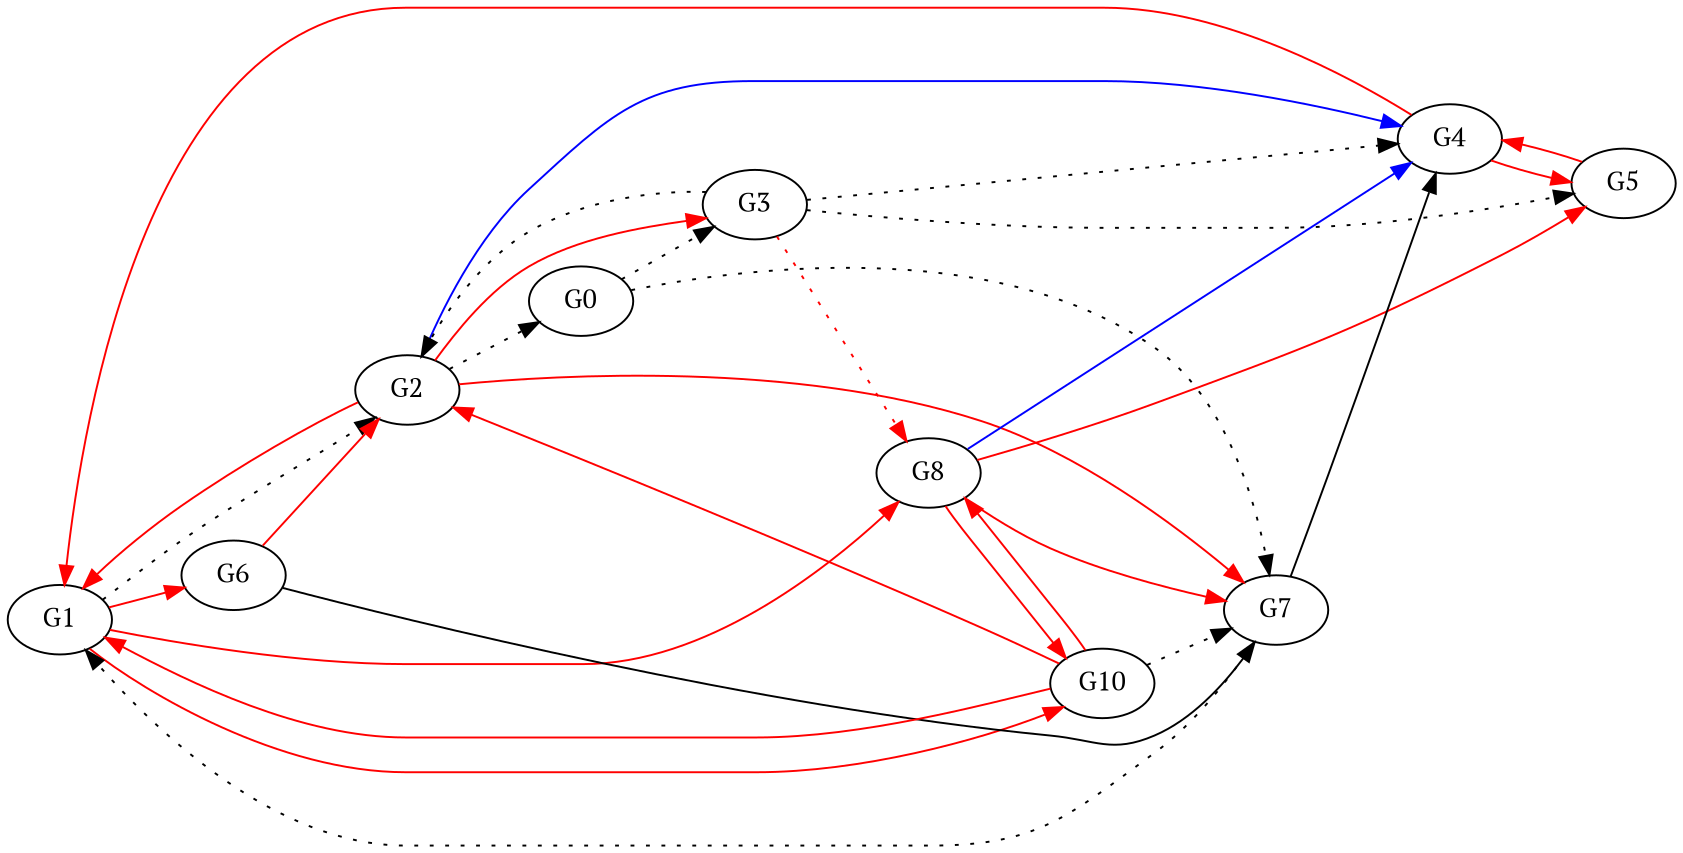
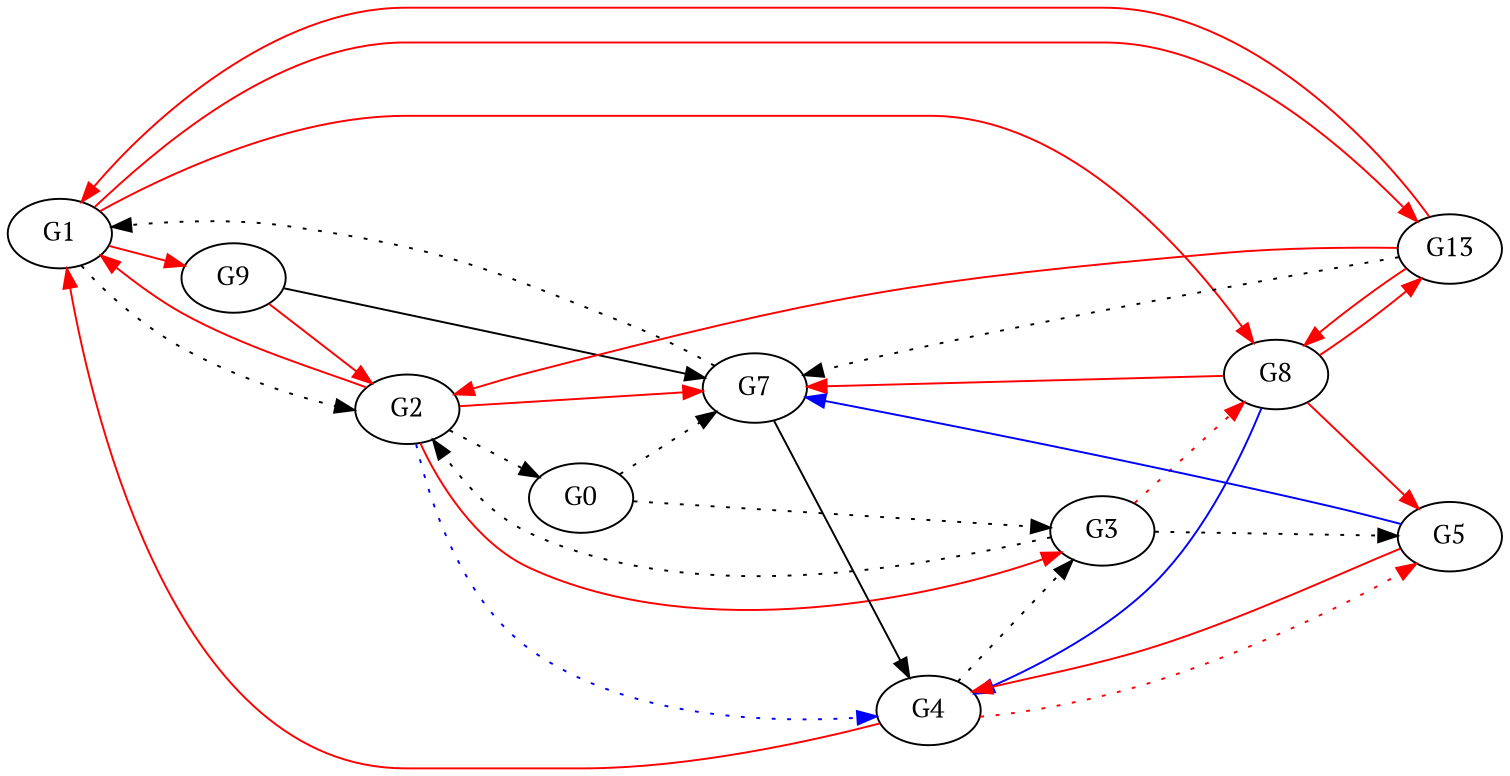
(841, 81) -> (574, 675)
(1521, 170) -> (1197, 667)
(1093, 173) -> (1008, 628)
none -> (1114, 459)
(234, 575) -> (234, 278)
(1102, 683) -> (1450, 249)
